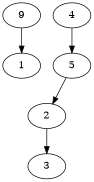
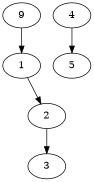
(61, 88) -> (33, 88)
